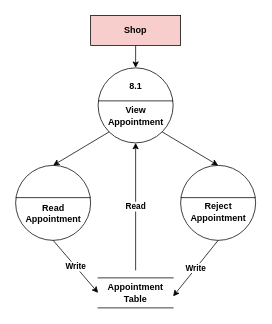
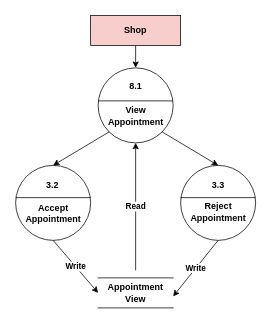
none -> (52, 185)
none -> (218, 185)
(53, 213) -> (53, 213)
(135, 293) -> (135, 293)
